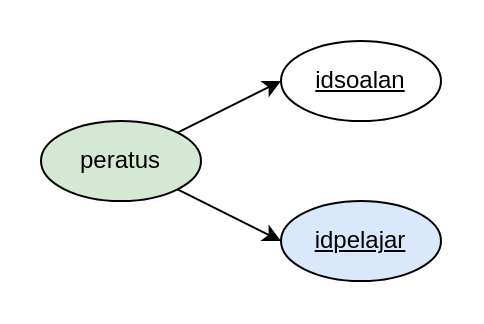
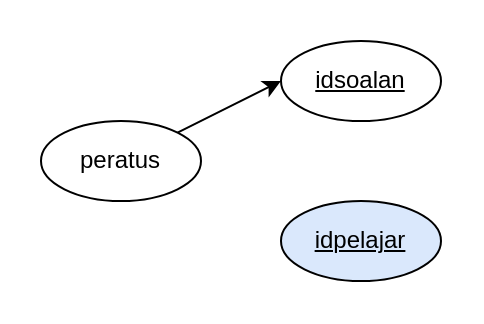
(121, 161) -> (121, 161)
(224, 212) -> none
